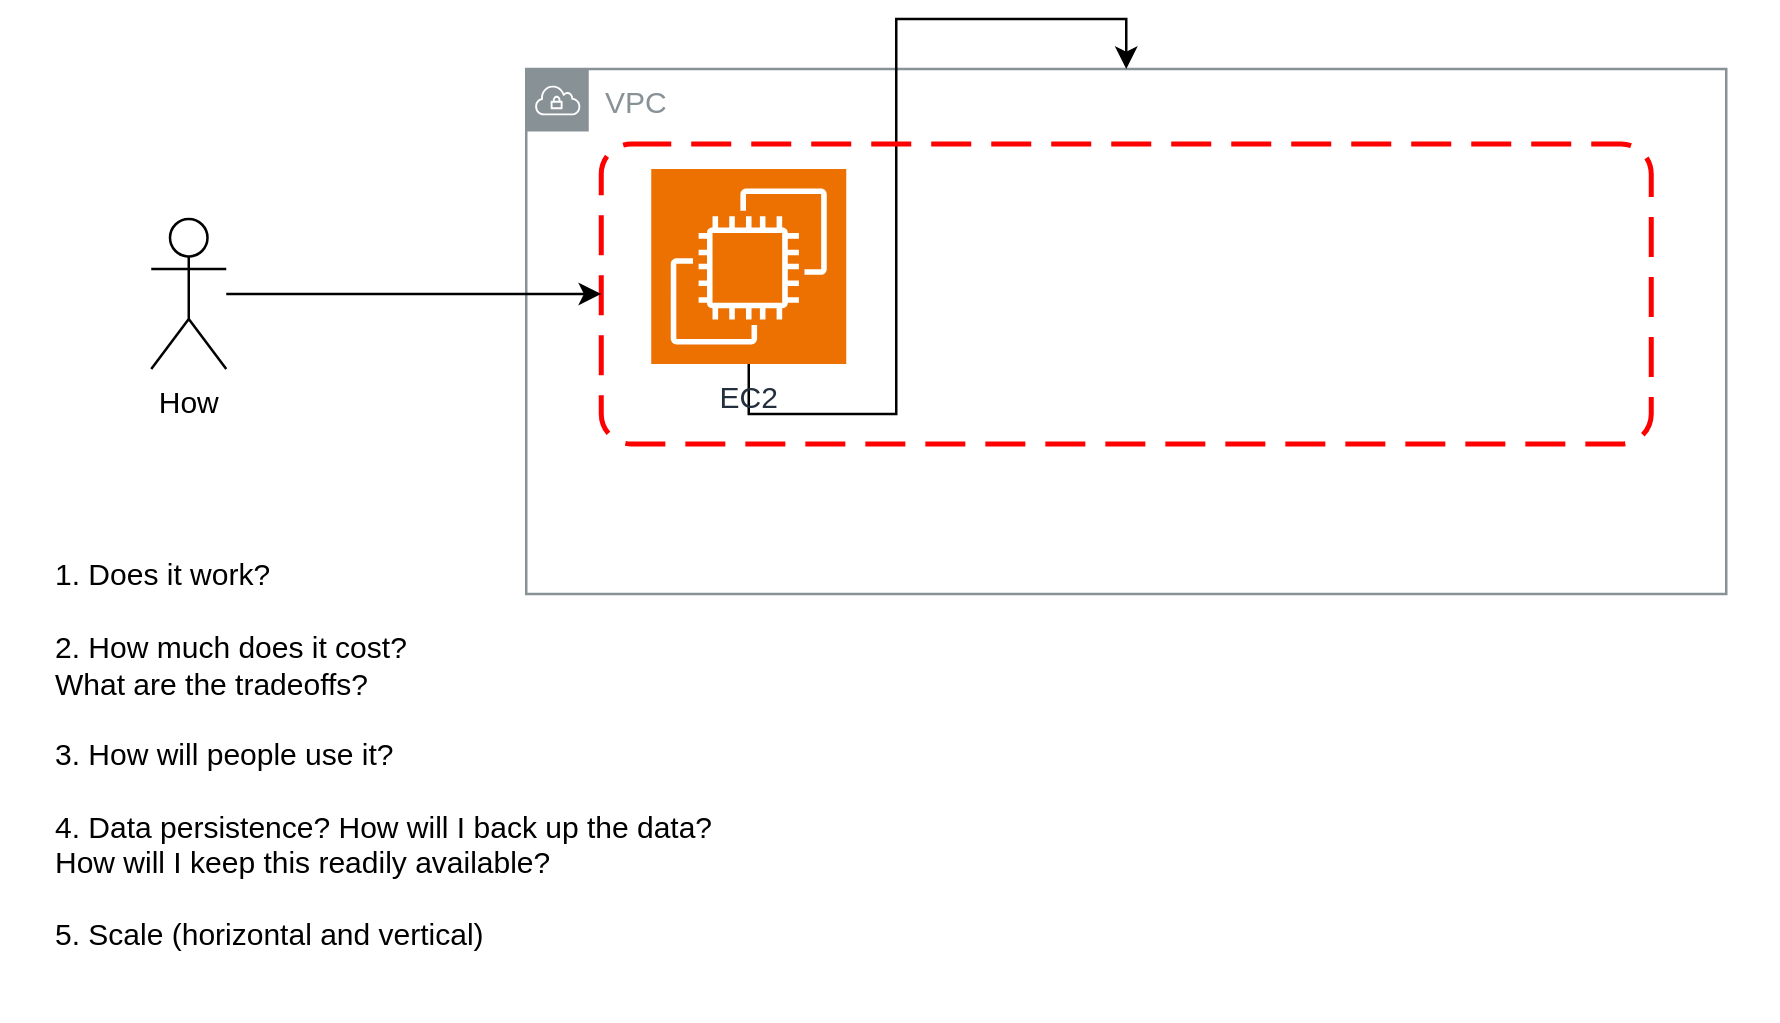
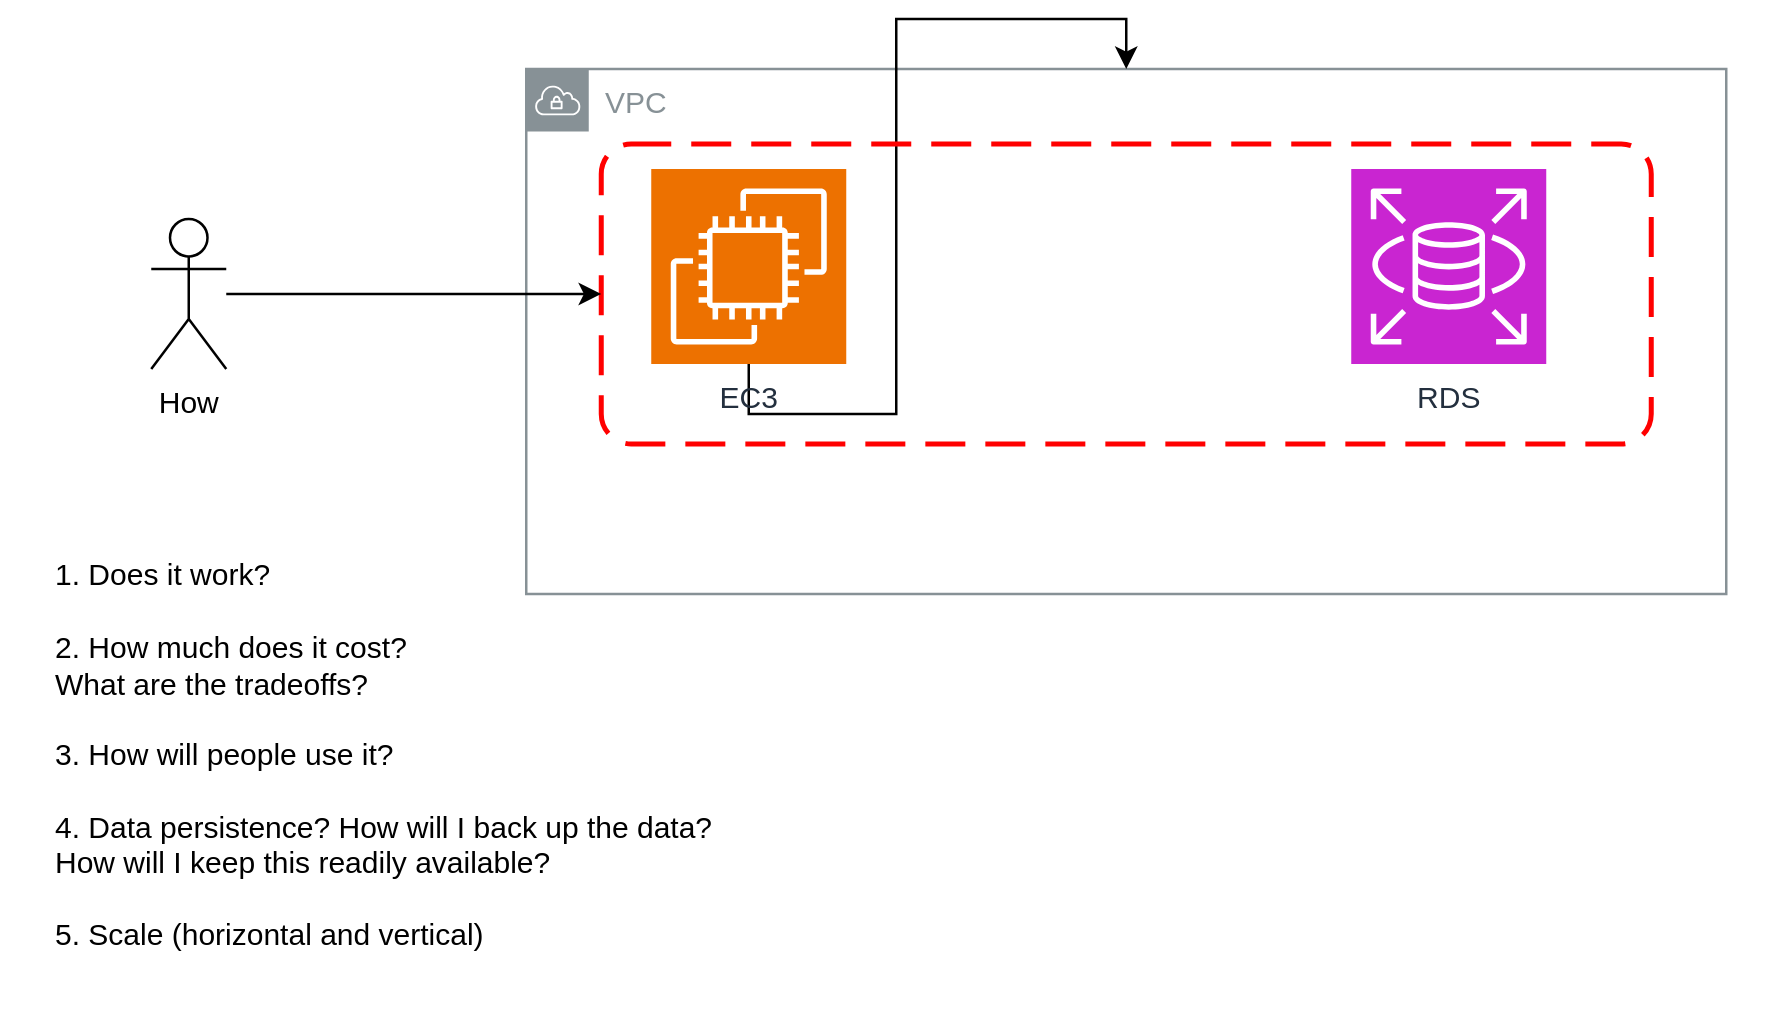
none -> (1449, 266)
(750, 399) -> (750, 399)
